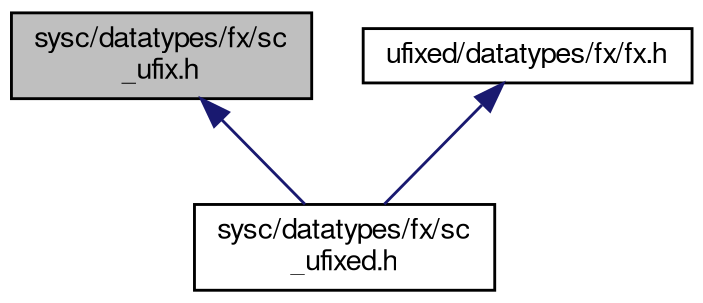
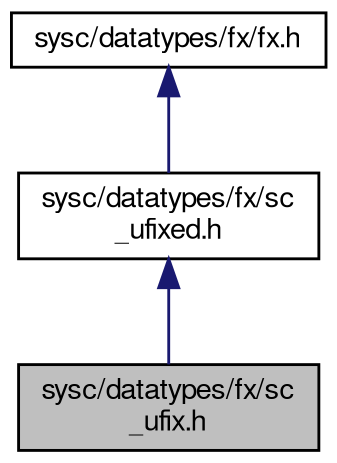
(528, 56) -> (169, 40)
(264, 162) -> (169, 326)
